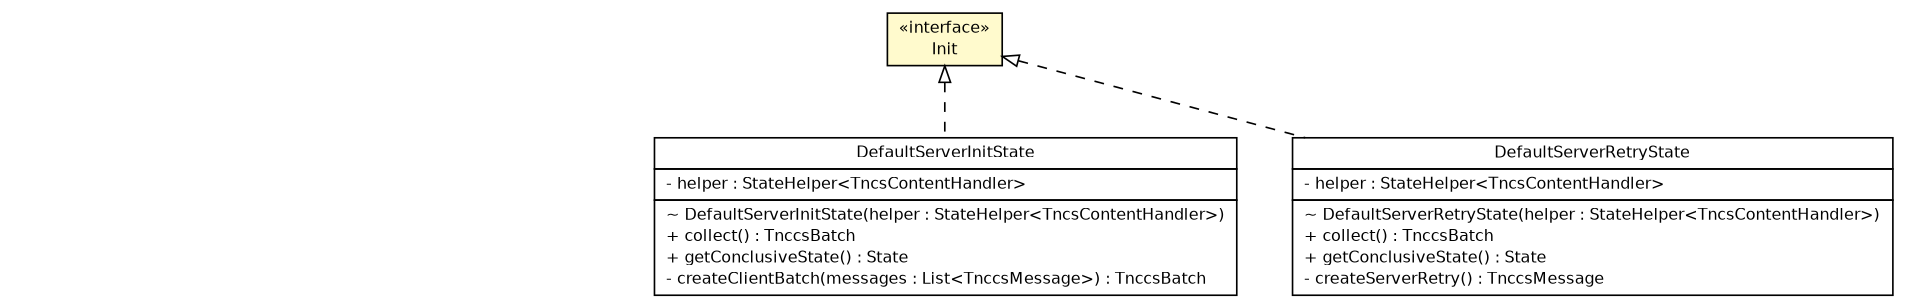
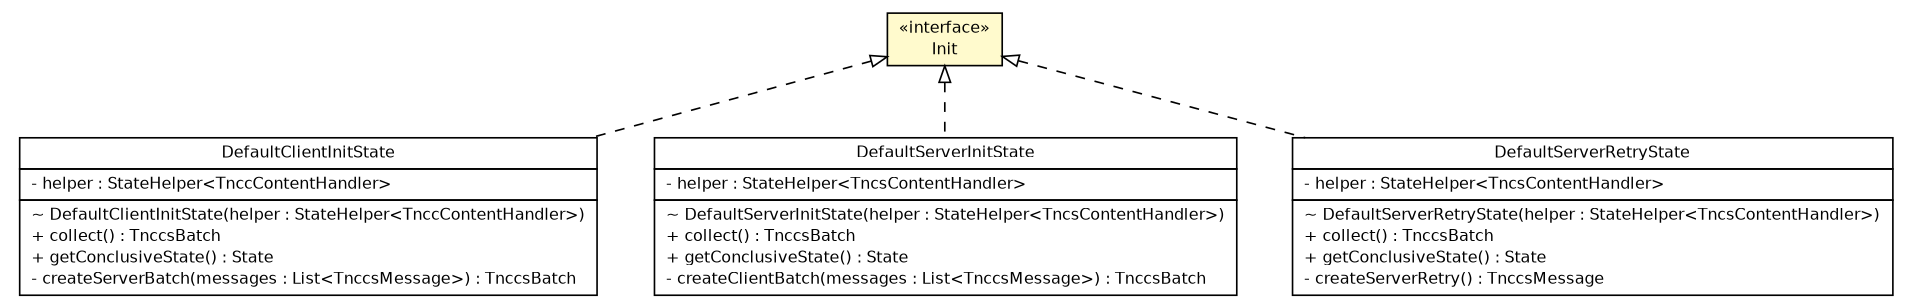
none -> (308, 217)
